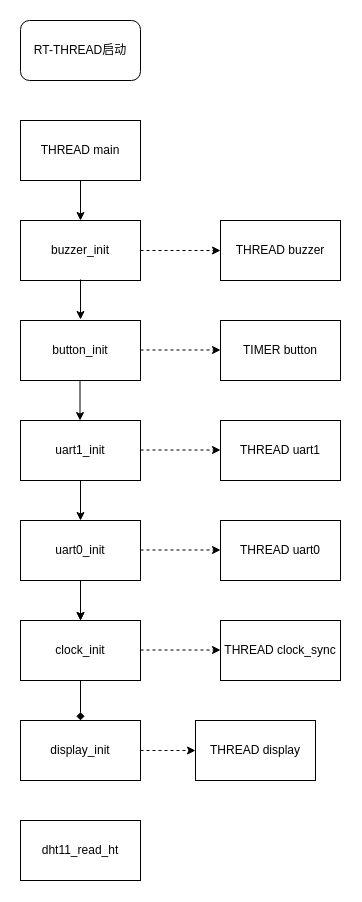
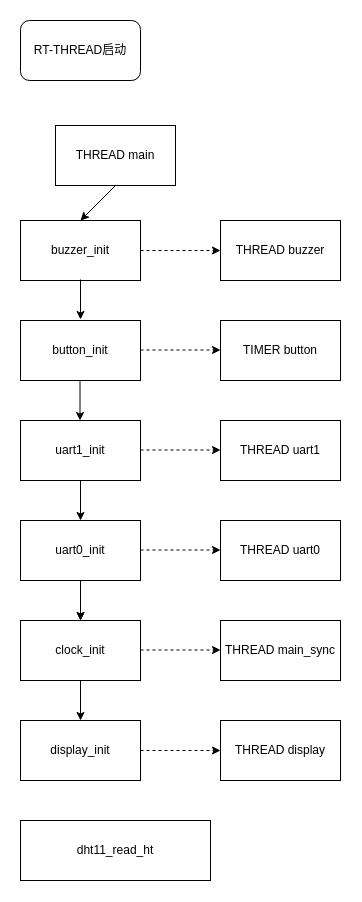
(81, 151) -> (116, 156)
(281, 651) -> (281, 651)
(81, 712) -> (81, 712)
(256, 751) -> (281, 751)
(81, 851) -> (116, 851)
